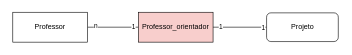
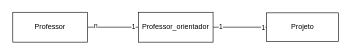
(176, 27) -> (176, 27)
(303, 27) -> (303, 27)
